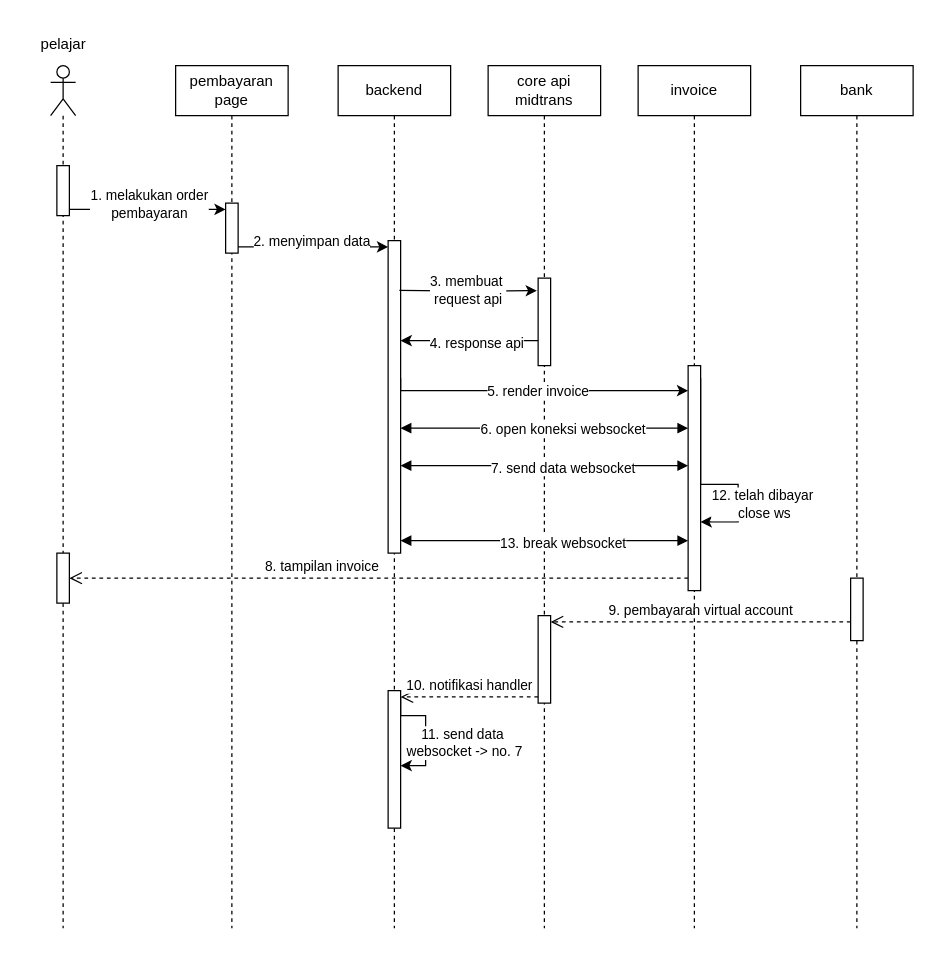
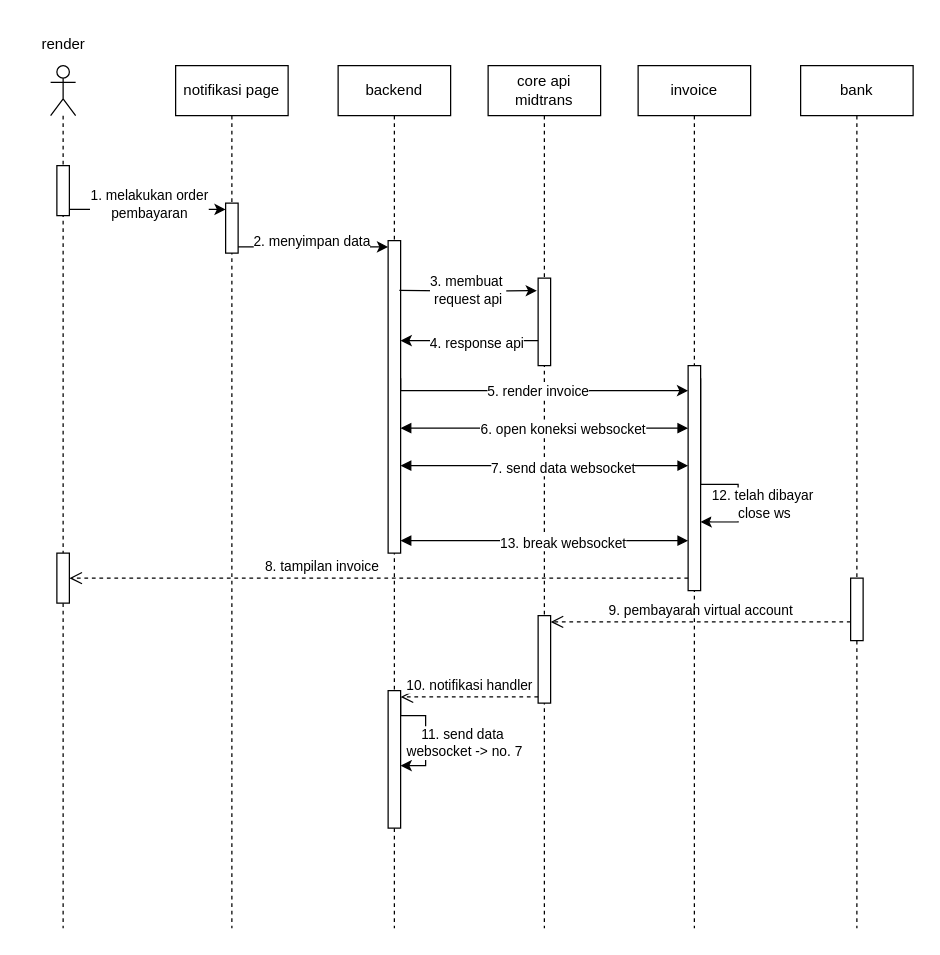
(64, 44) -> (64, 44)
(232, 91) -> (232, 91)
